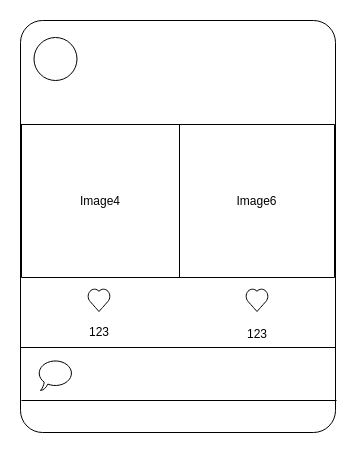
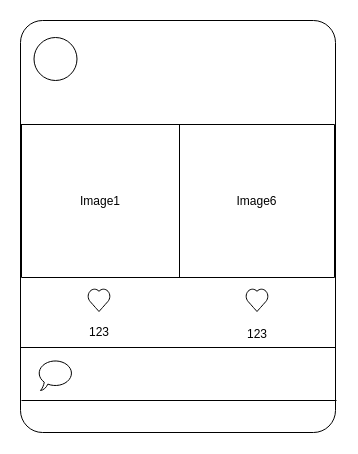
(101, 202) -> (101, 202)
